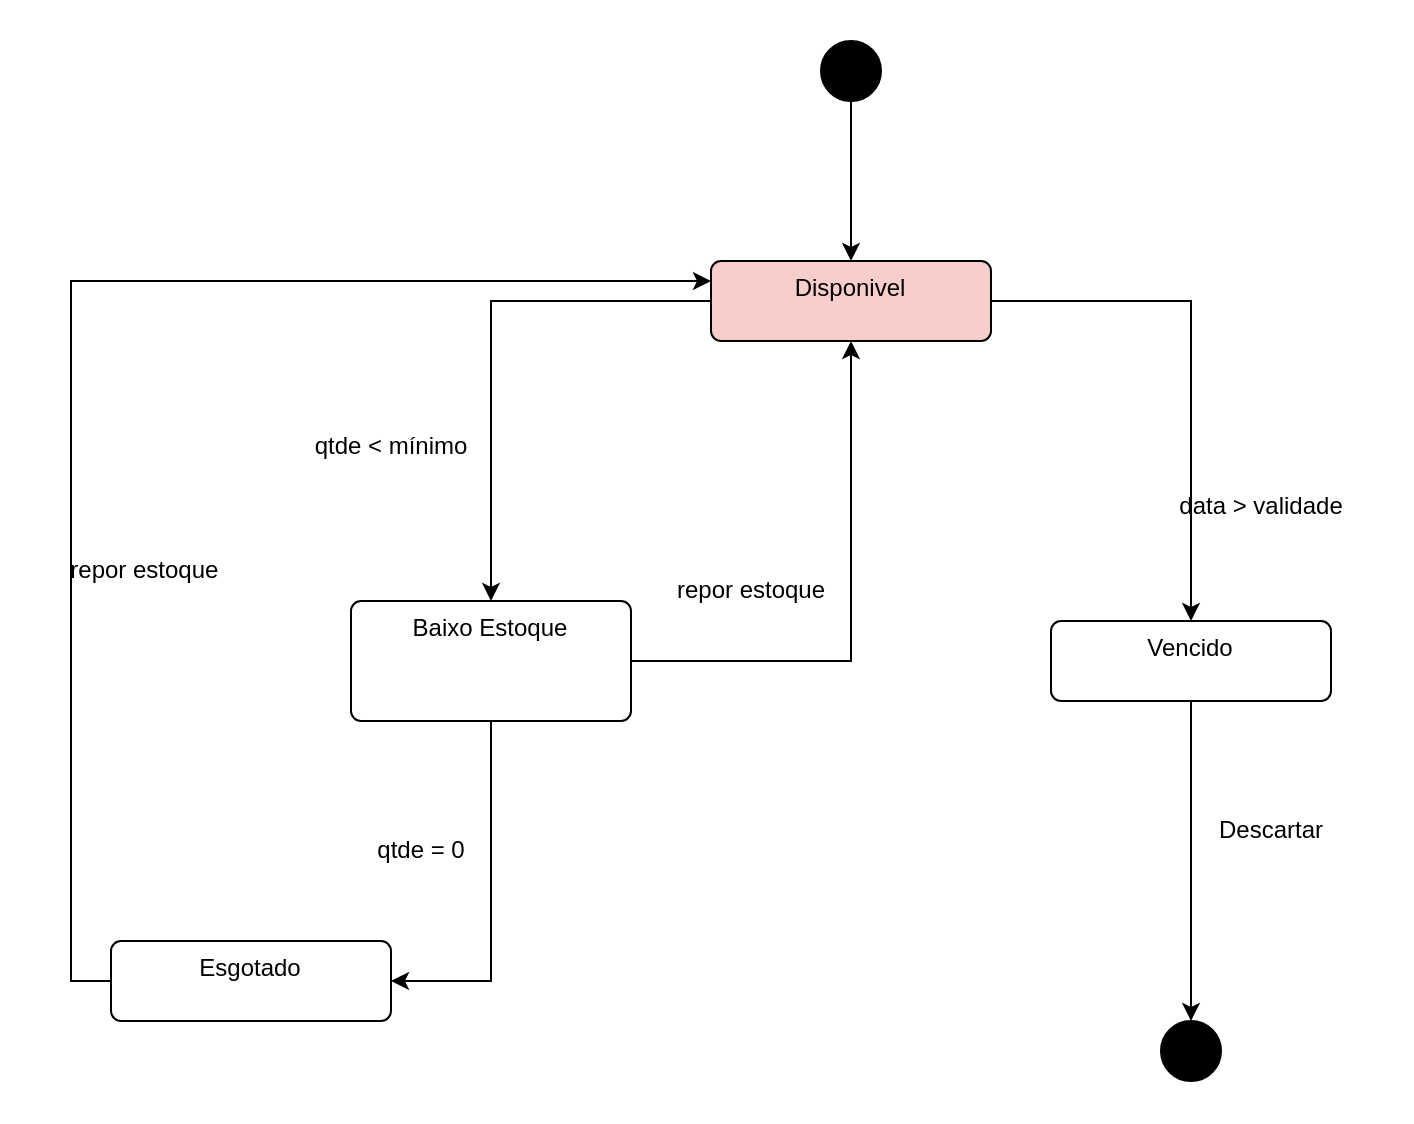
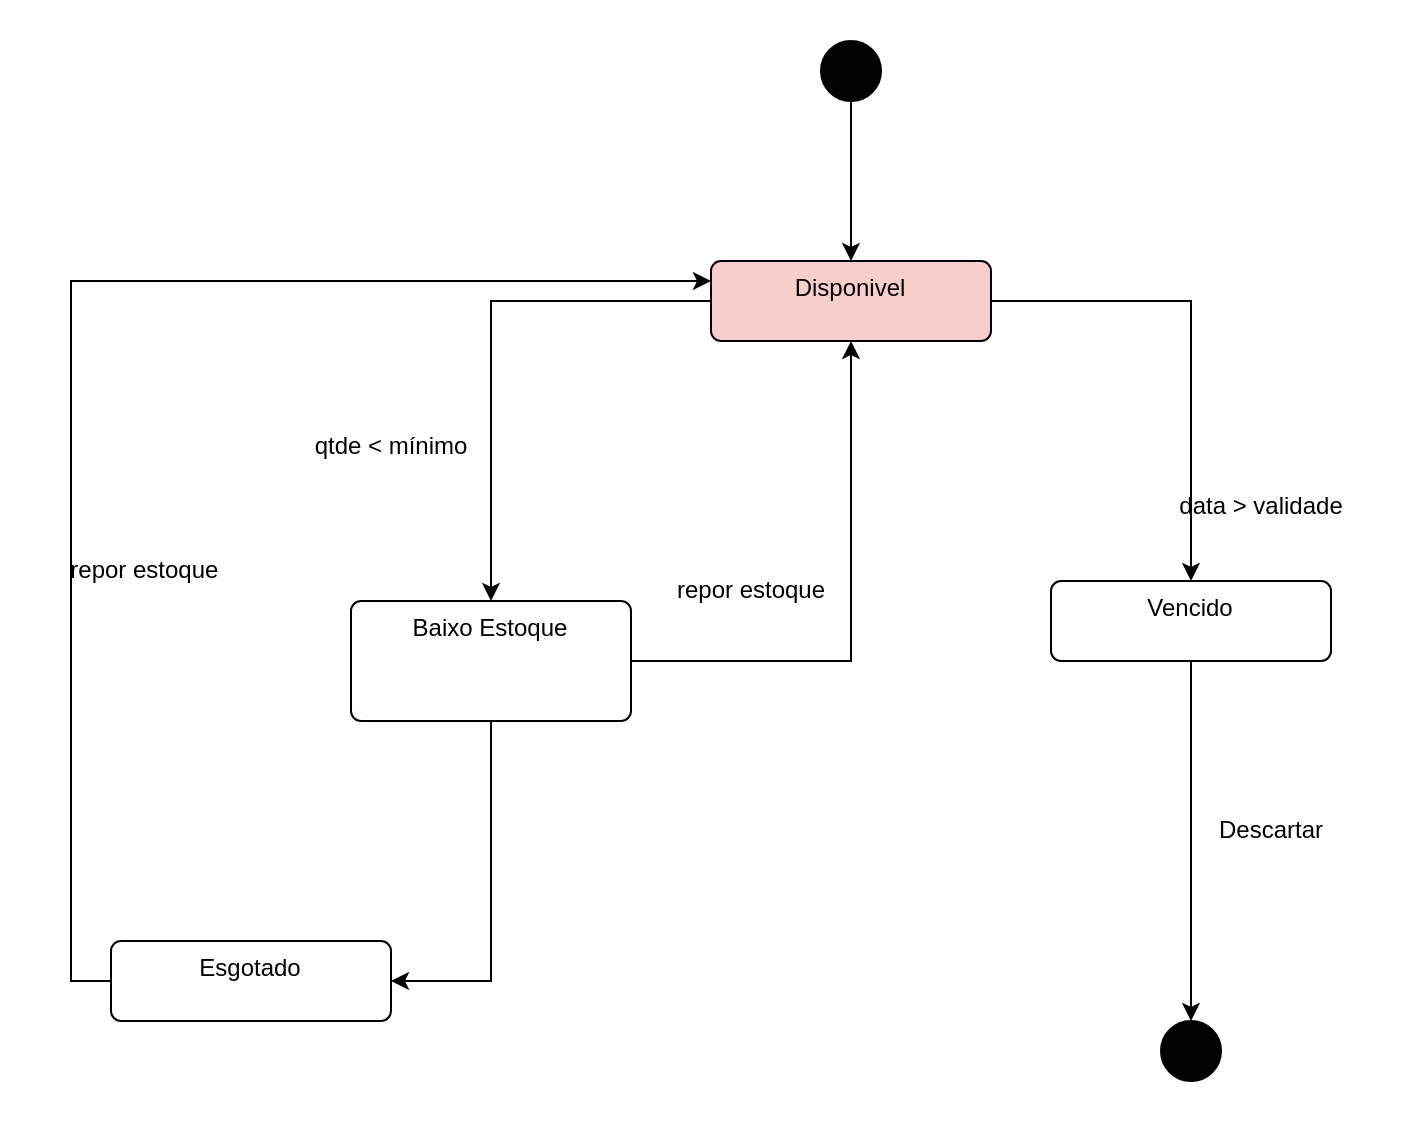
(1191, 661) -> (1191, 621)
(421, 851) -> none
